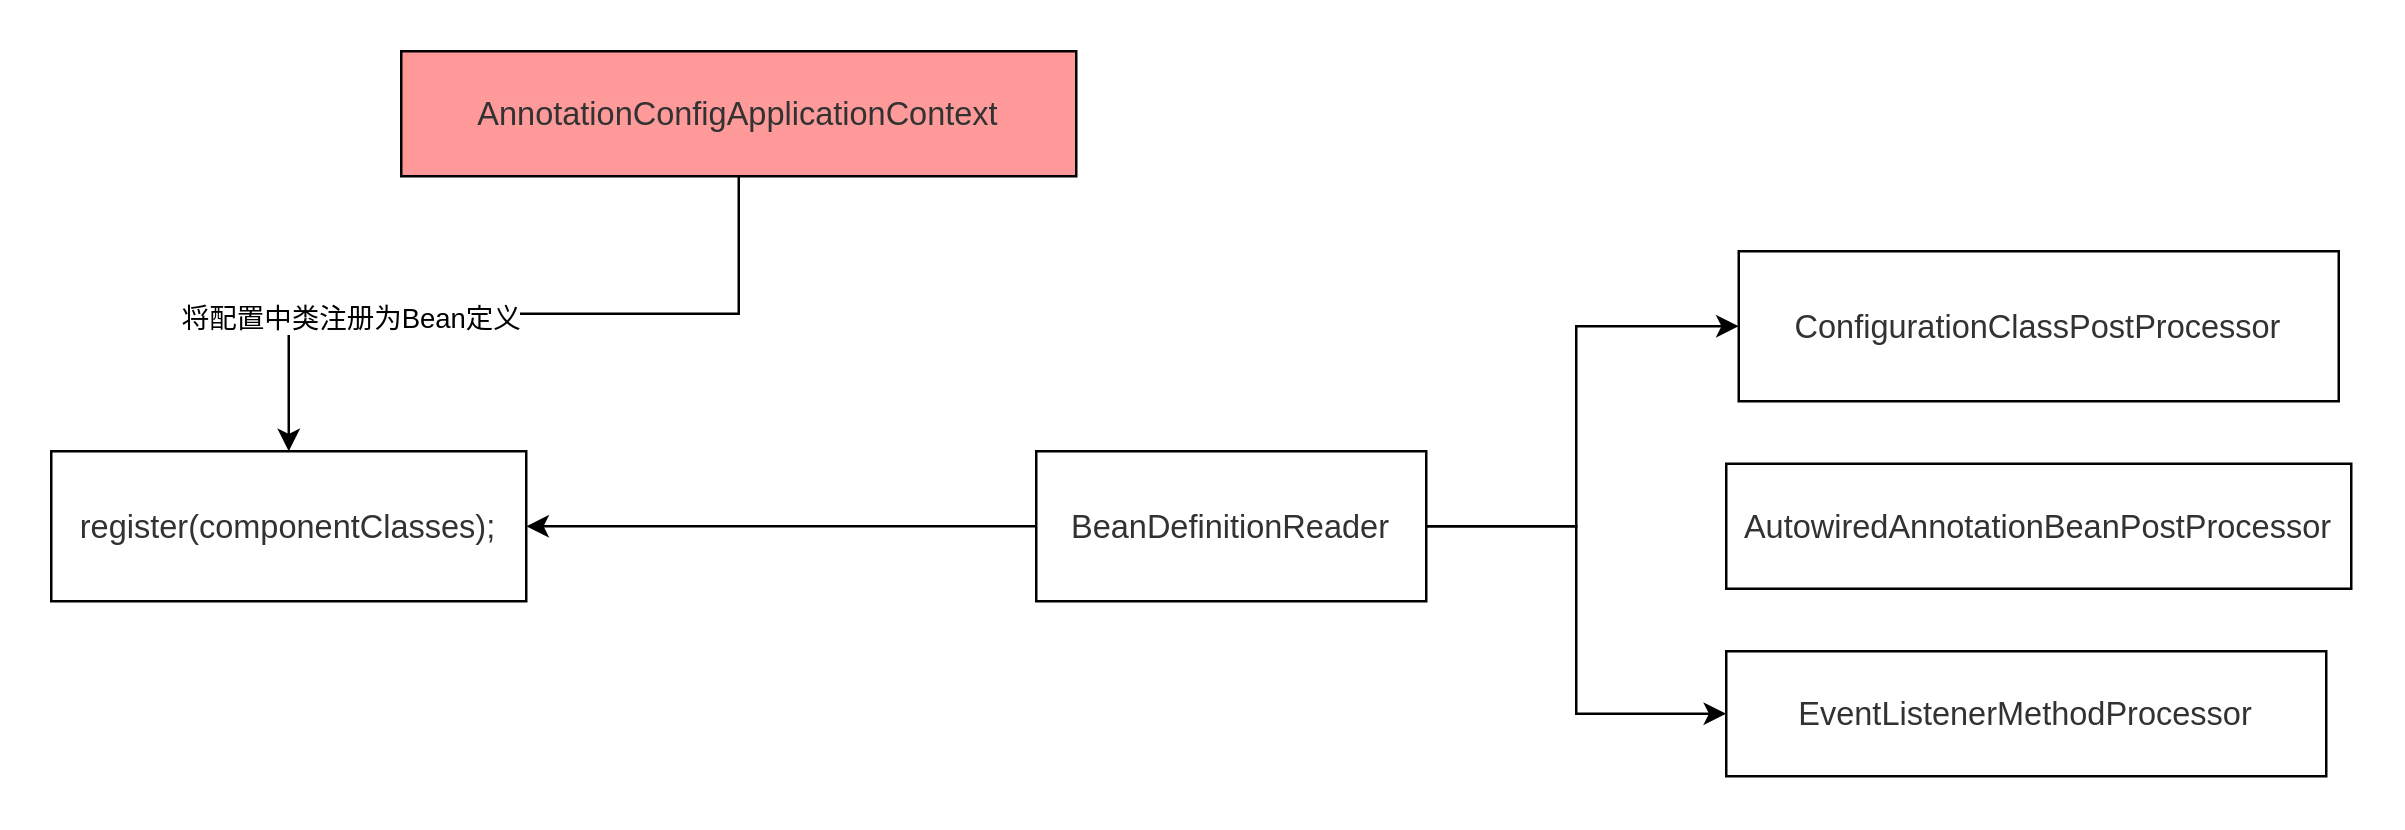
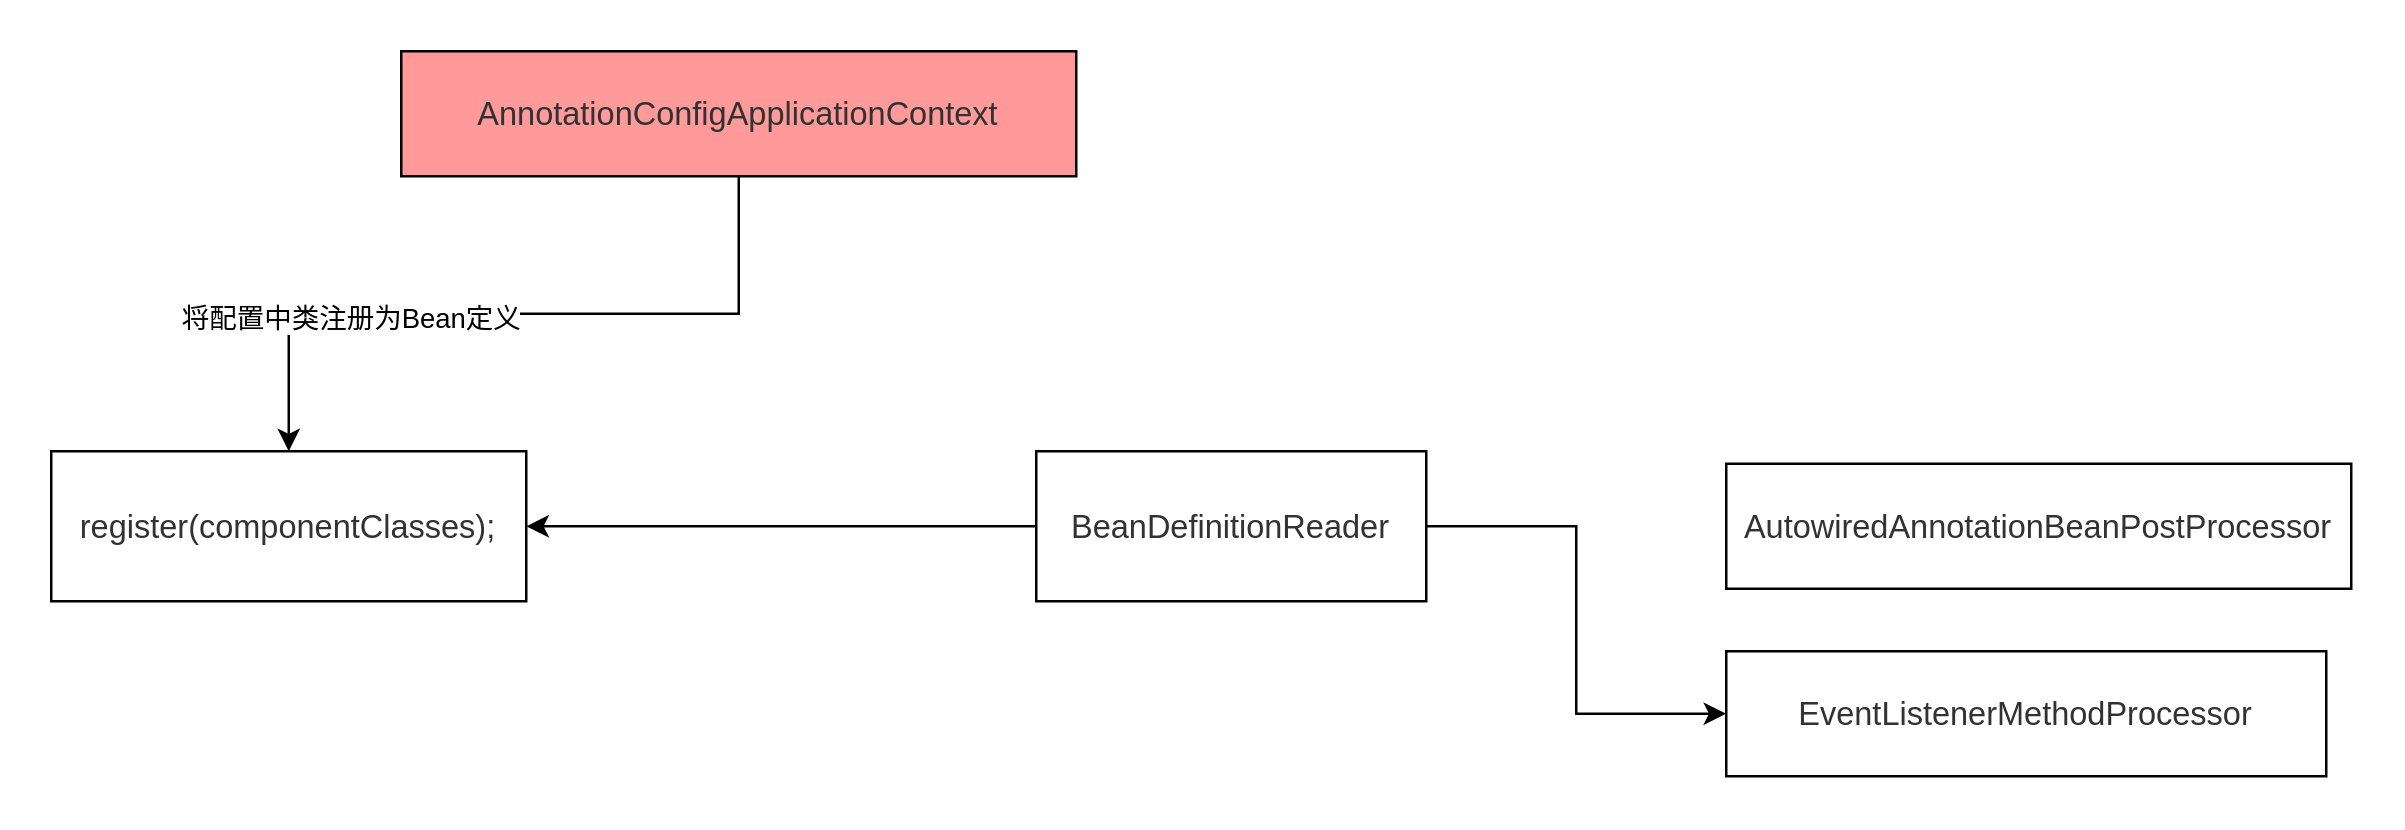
(2039, 326) -> none
(1576, 351) -> none
